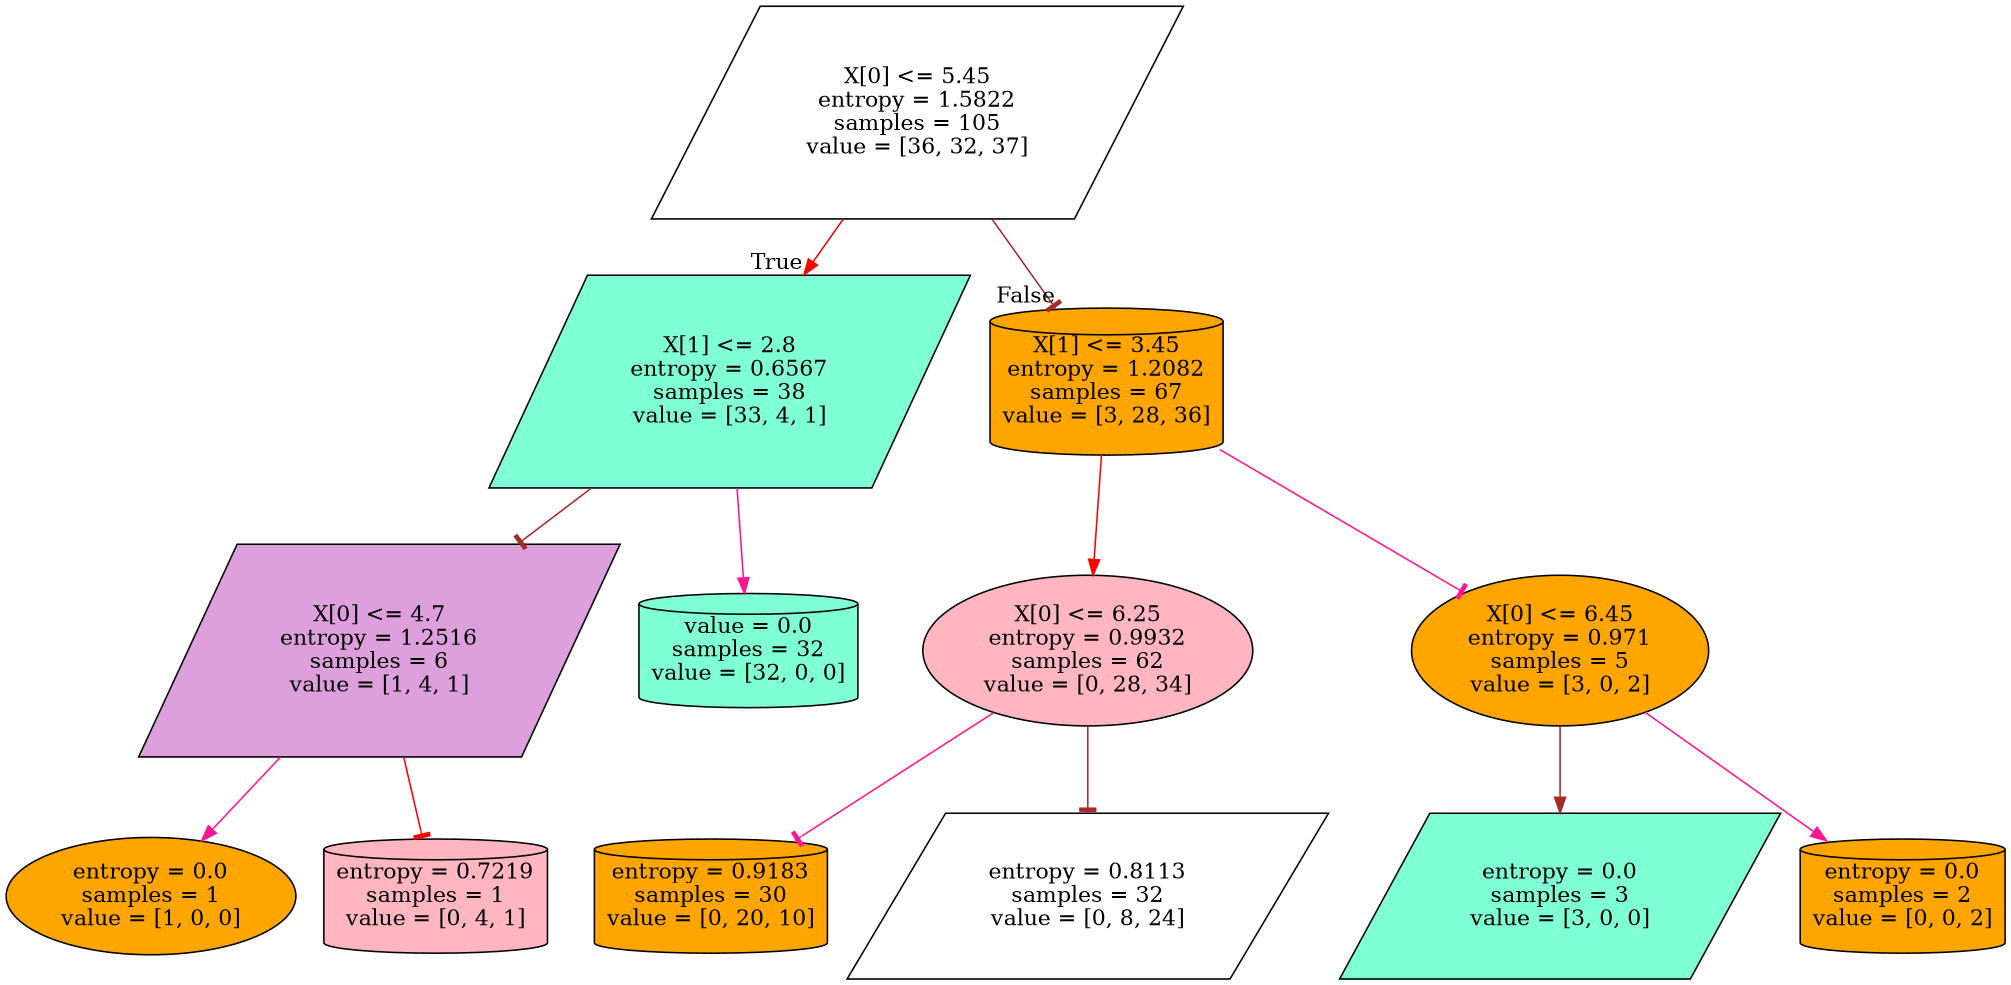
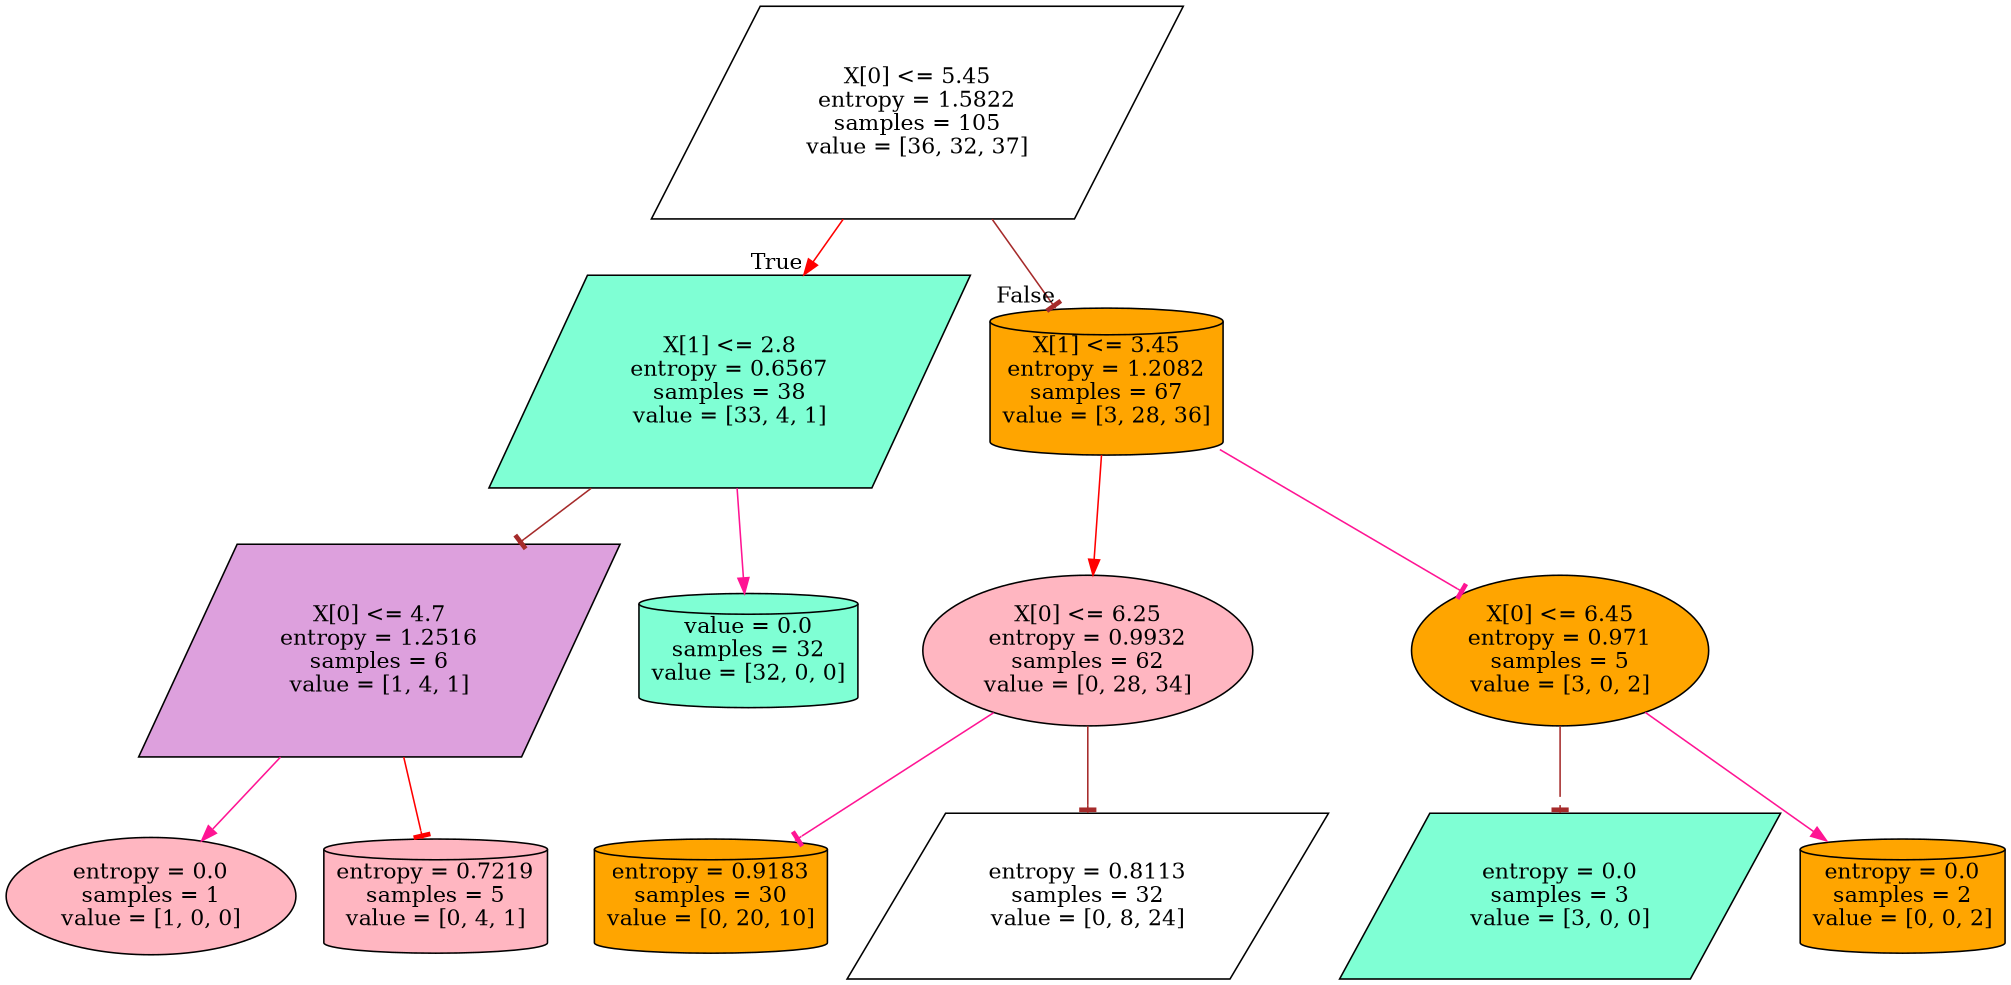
(1560, 762) -> (1560, 762)
(151, 896) -> (151, 896)
(436, 896) -> (436, 896)
